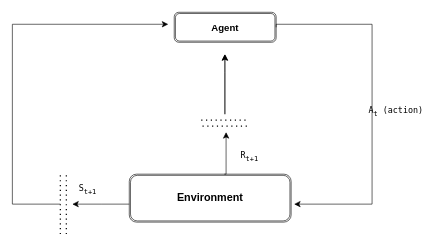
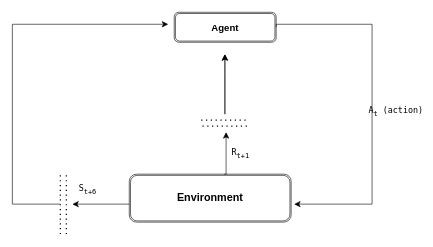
(252, 156) -> (243, 153)
(90, 189) -> (90, 189)
